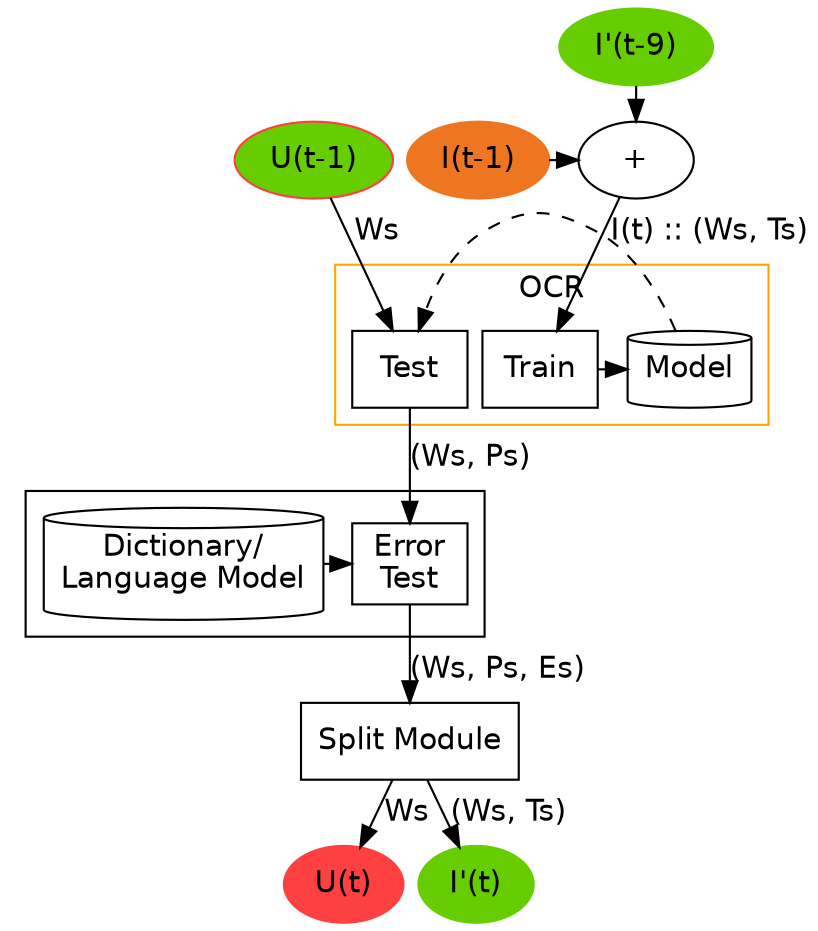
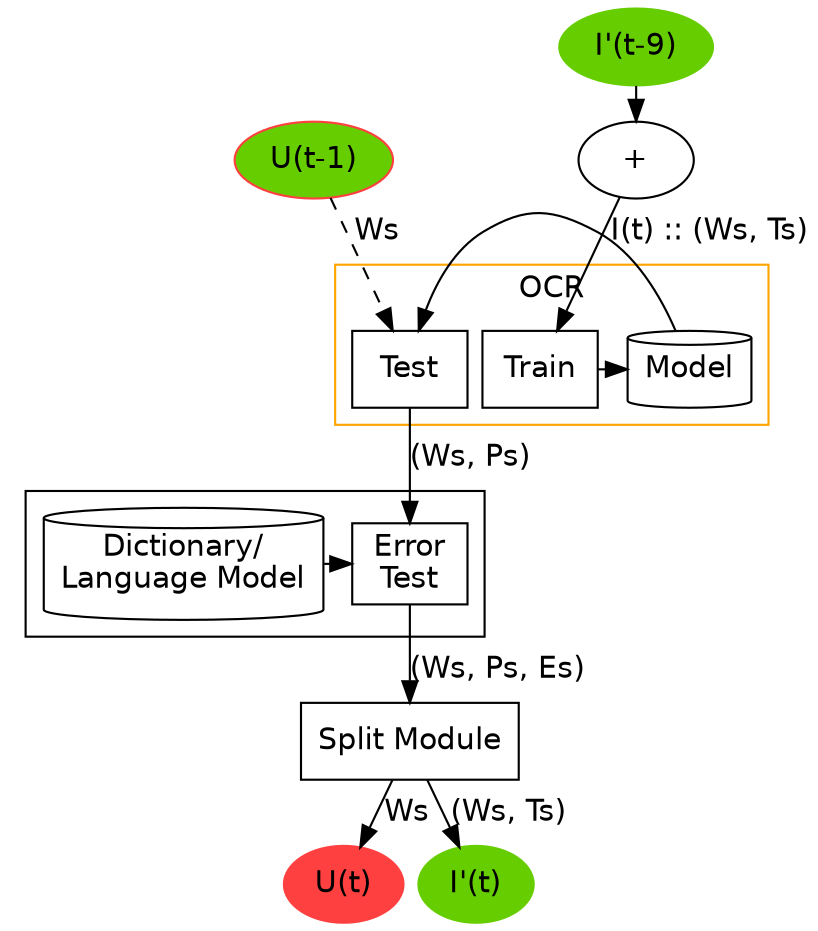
(478, 160) -> none
(554, 215) -> (554, 215)
(356, 251) -> (356, 251)
